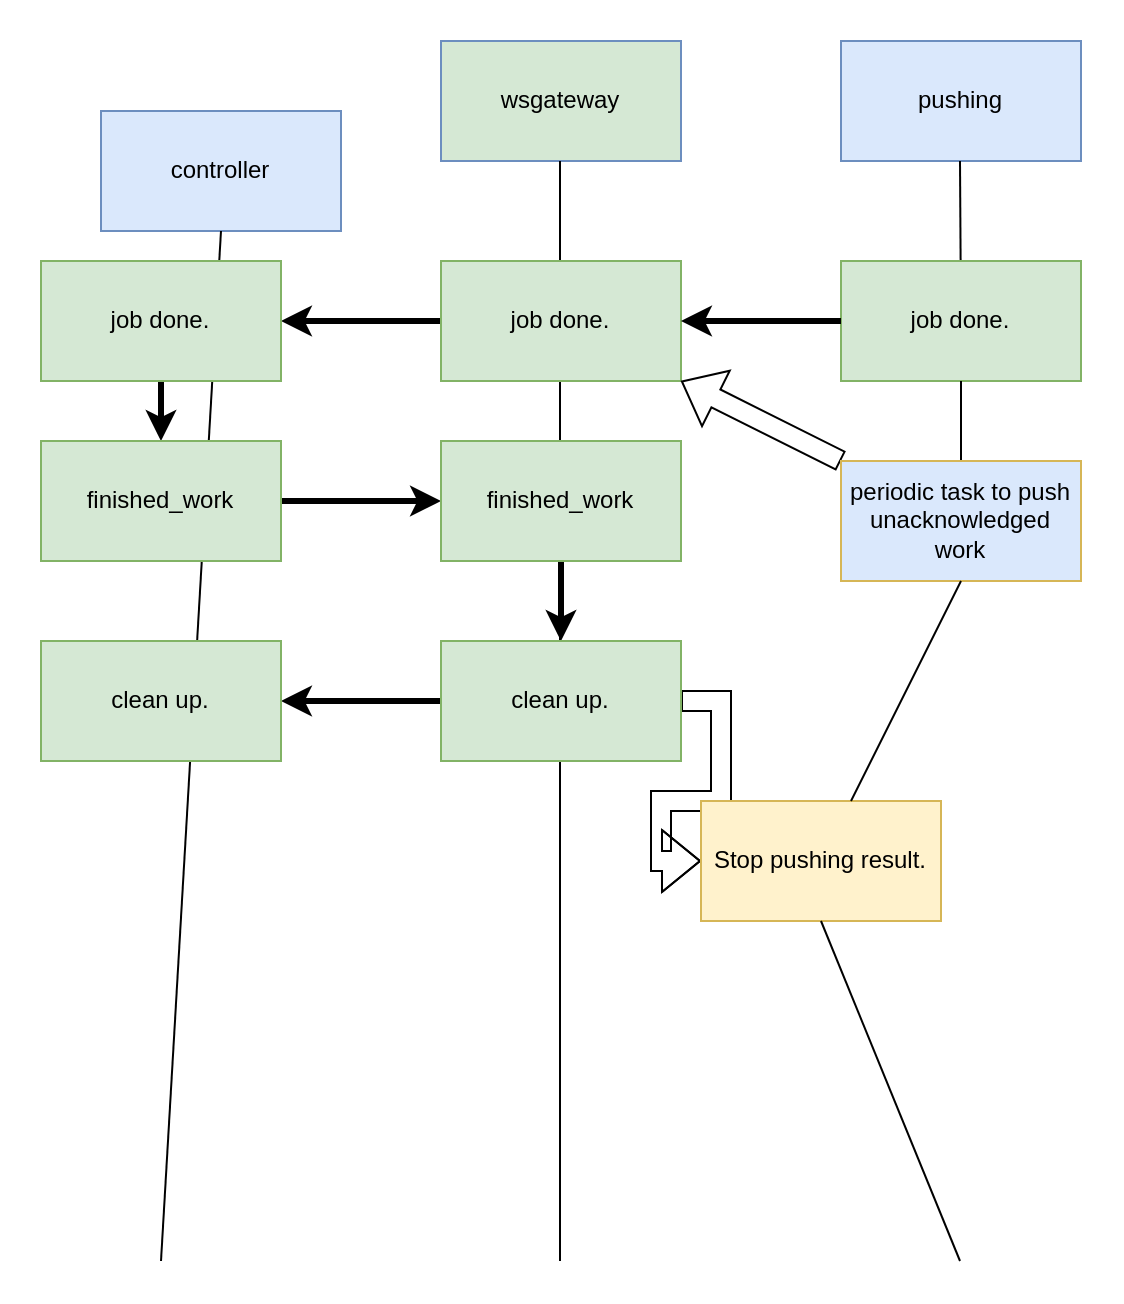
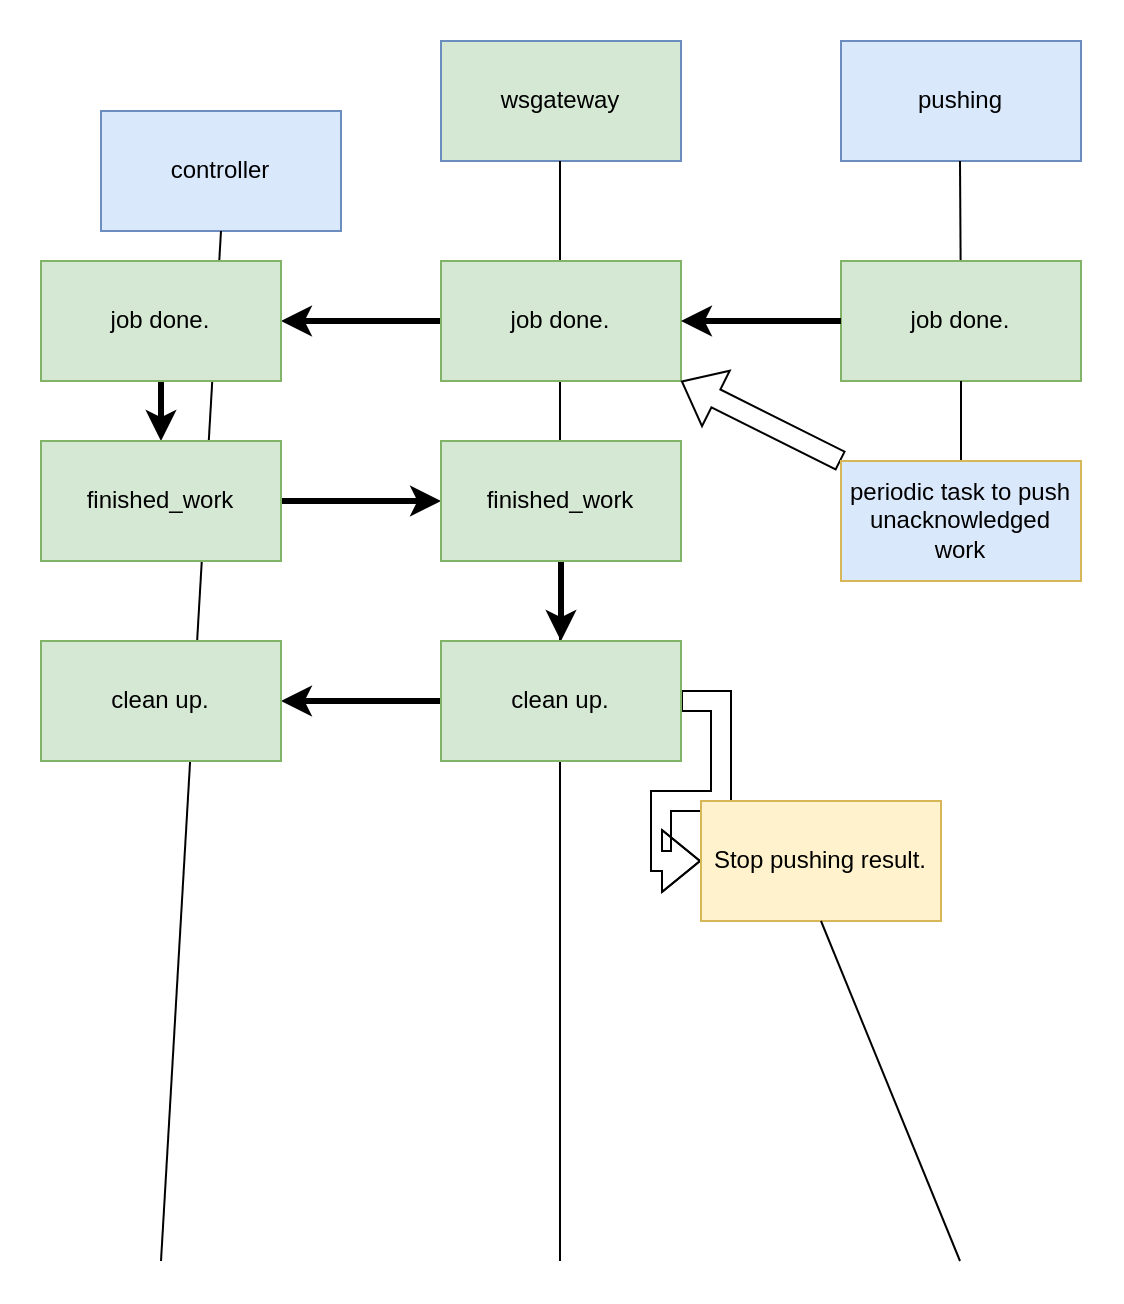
(906, 691) -> none
